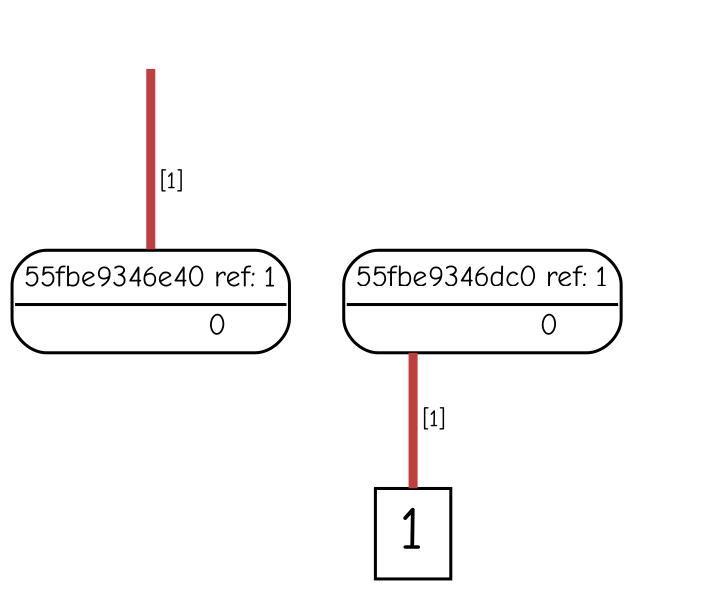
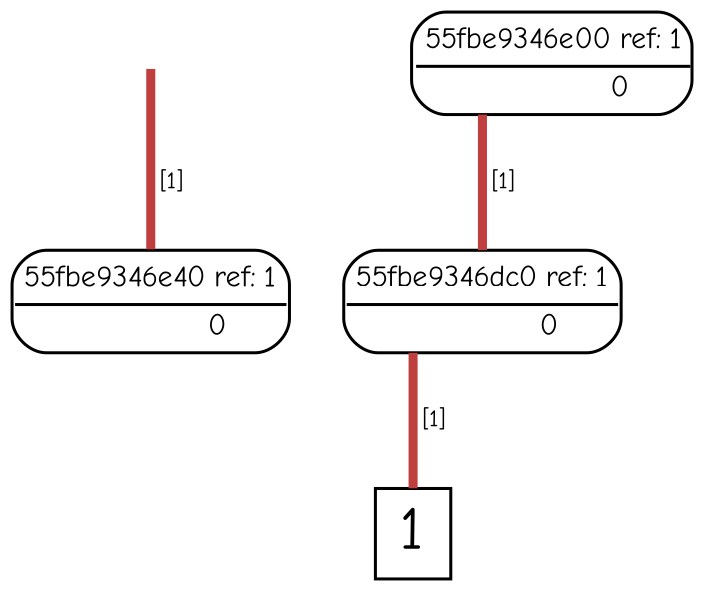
none -> (552, 63)
